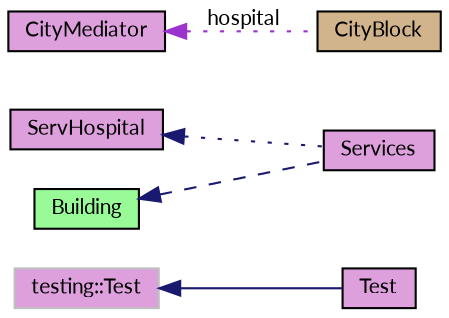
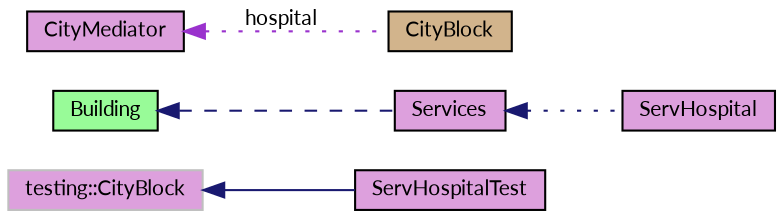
(254, 141) -> (574, 111)
(87, 288) -> (105, 190)
(379, 288) -> (450, 190)
